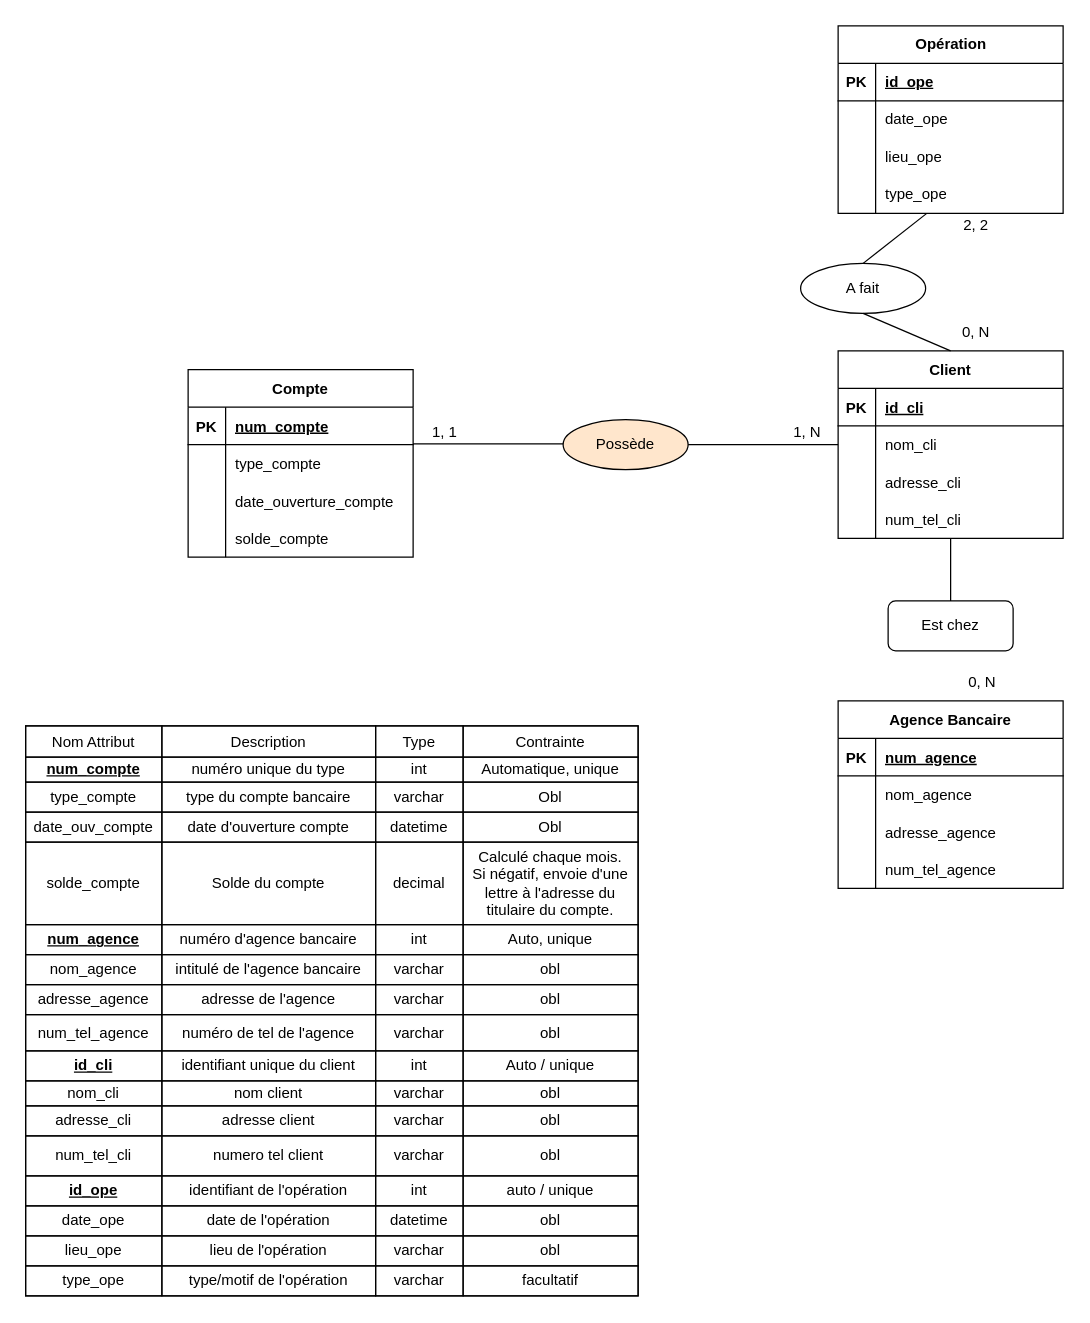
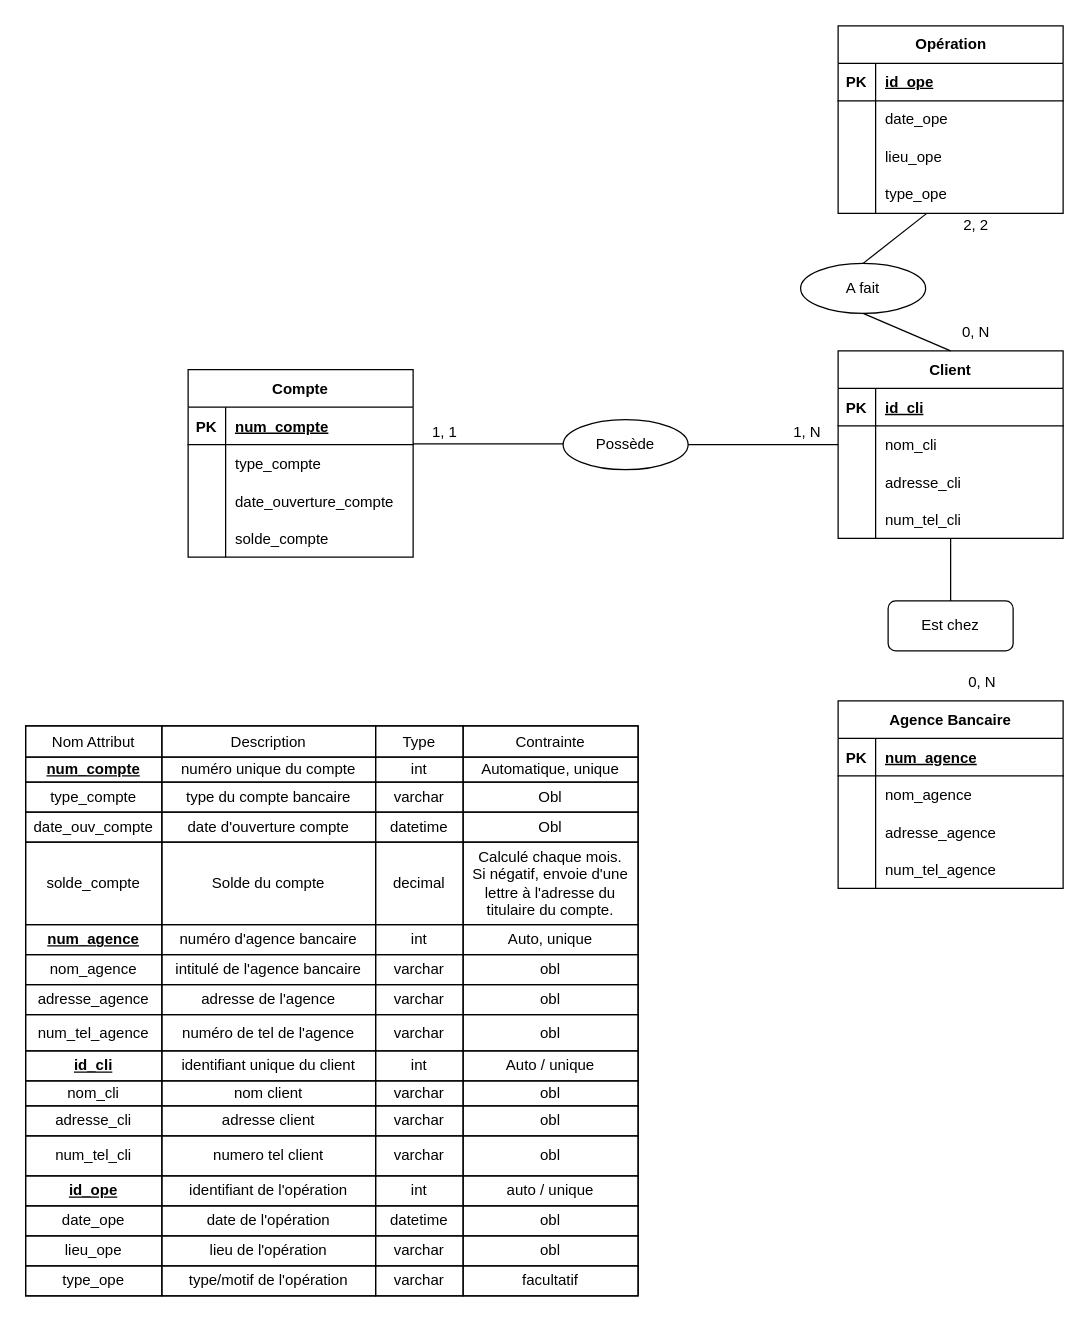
(626, 444) -> (626, 444)
(269, 769) -> (269, 769)
